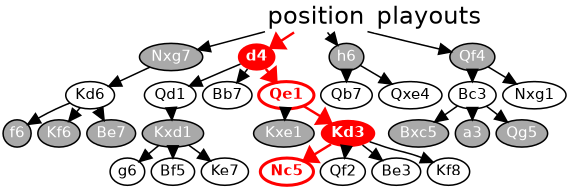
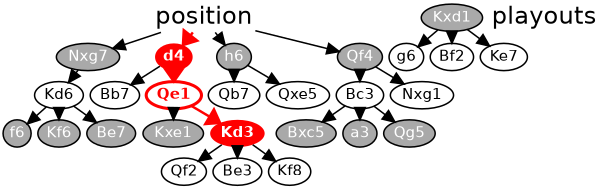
(170, 95) -> none
(410, 95) -> (298, 95)
(173, 172) -> (452, 57)
(287, 172) -> none
